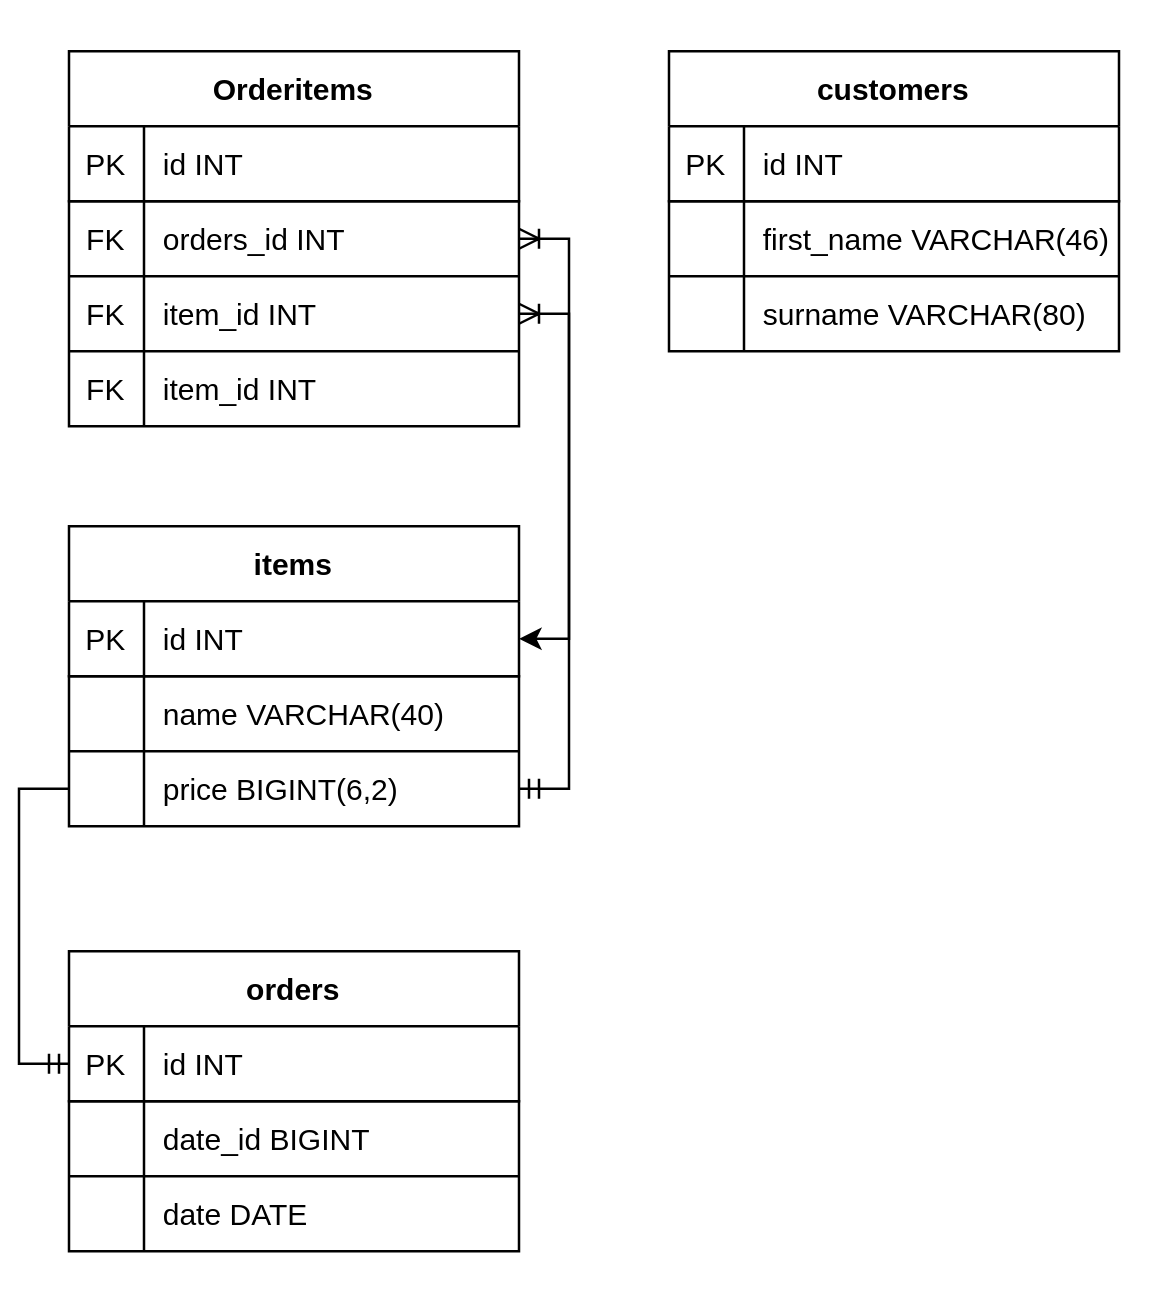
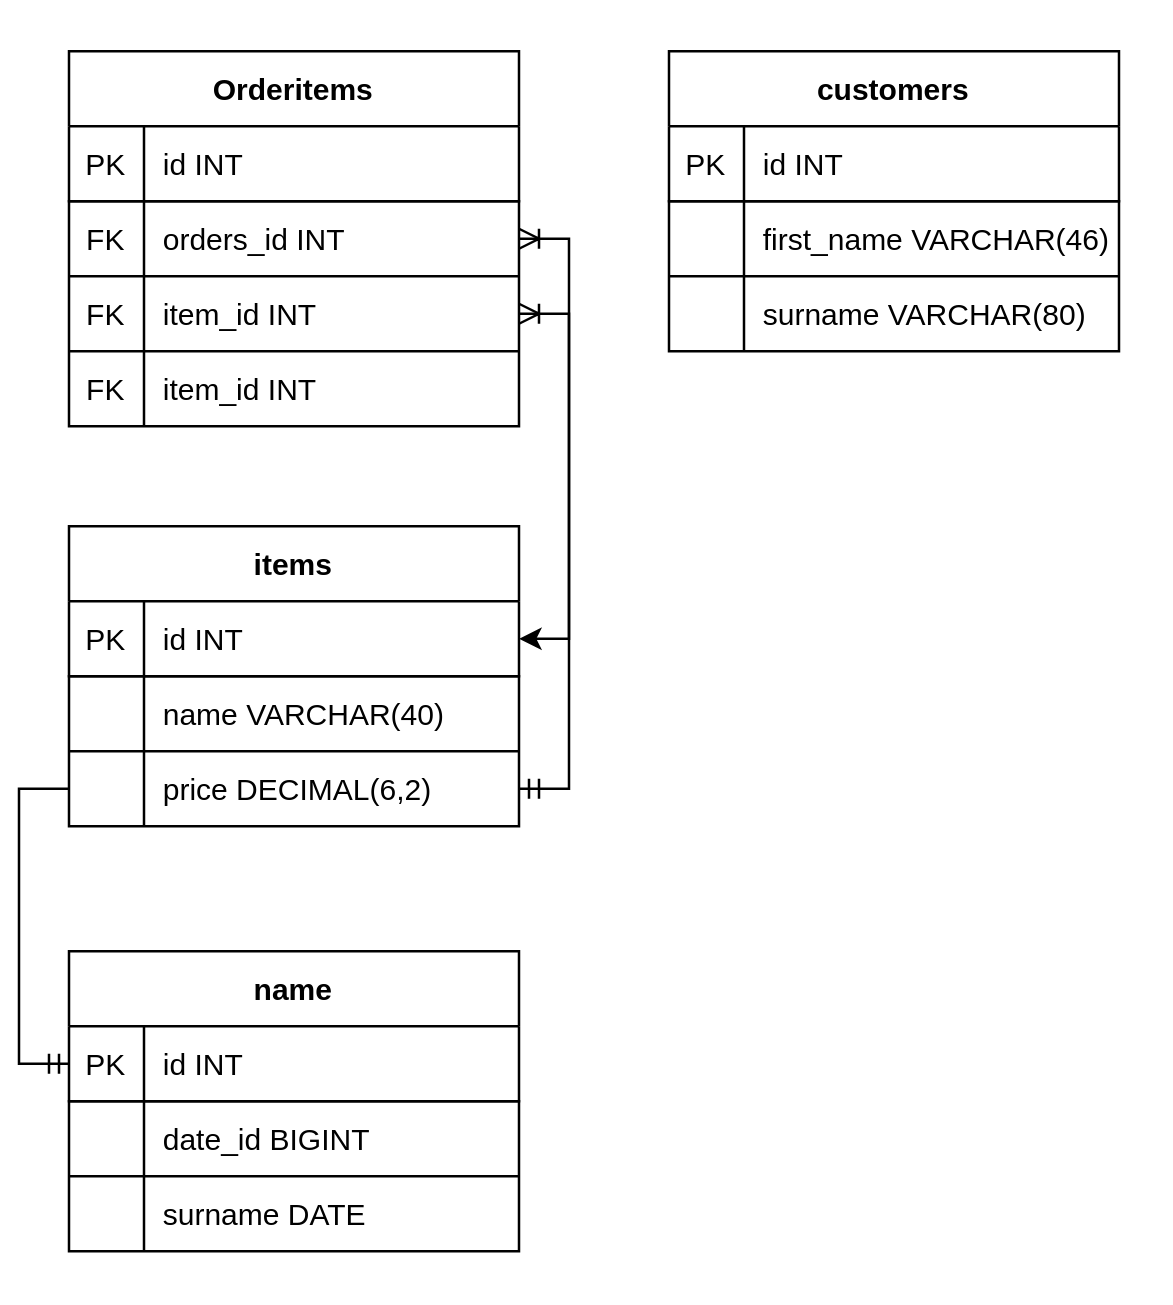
(294, 790) -> (302, 790)
(293, 990) -> (293, 990)
(234, 1215) -> (259, 1215)
